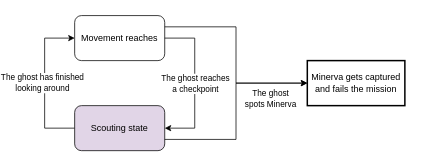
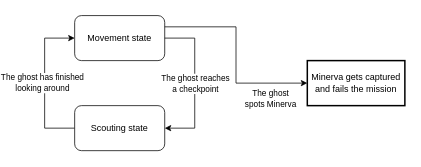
(120, 38) -> (120, 38)
(120, 128) -> (120, 128)
(228, 139) -> none
